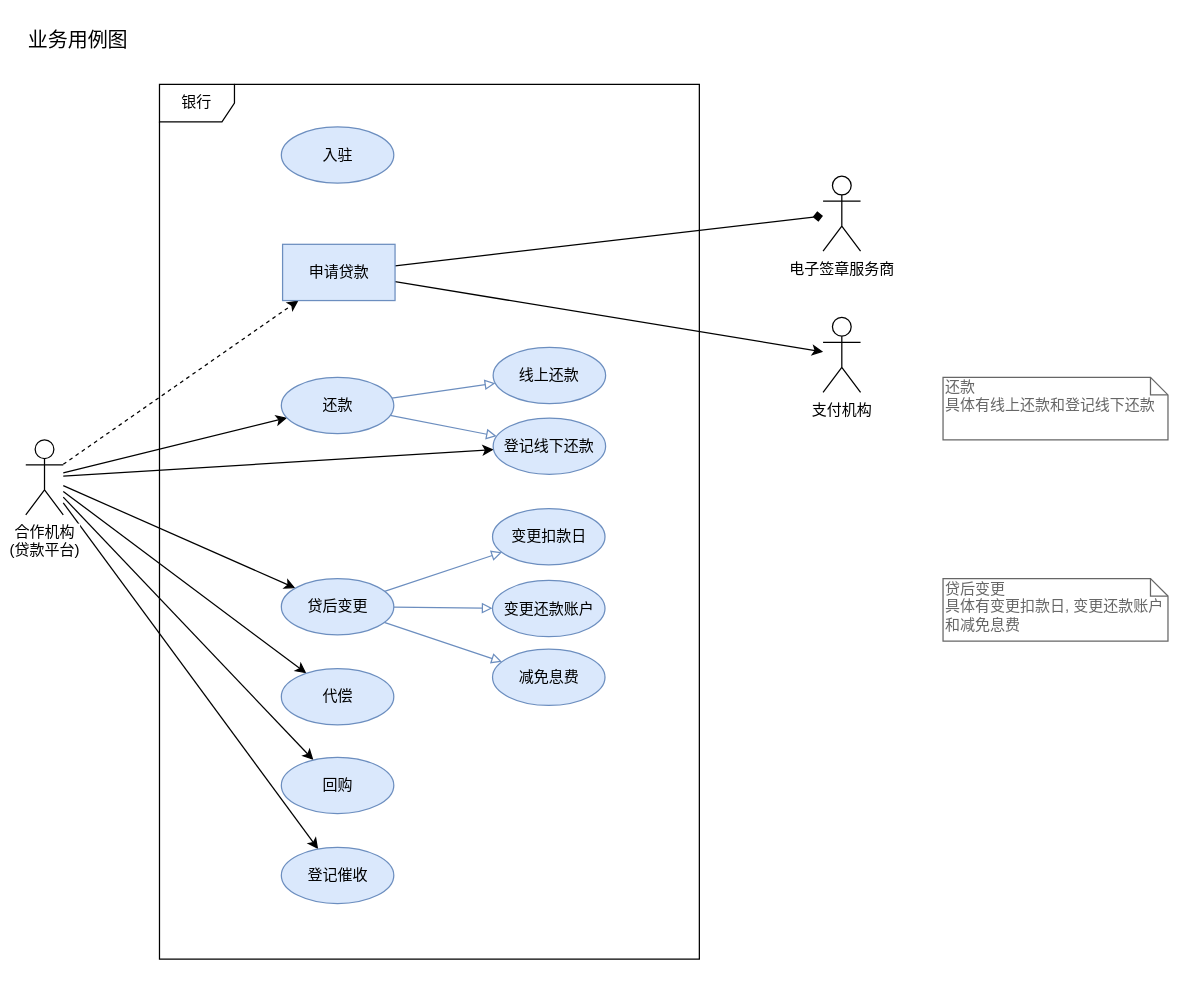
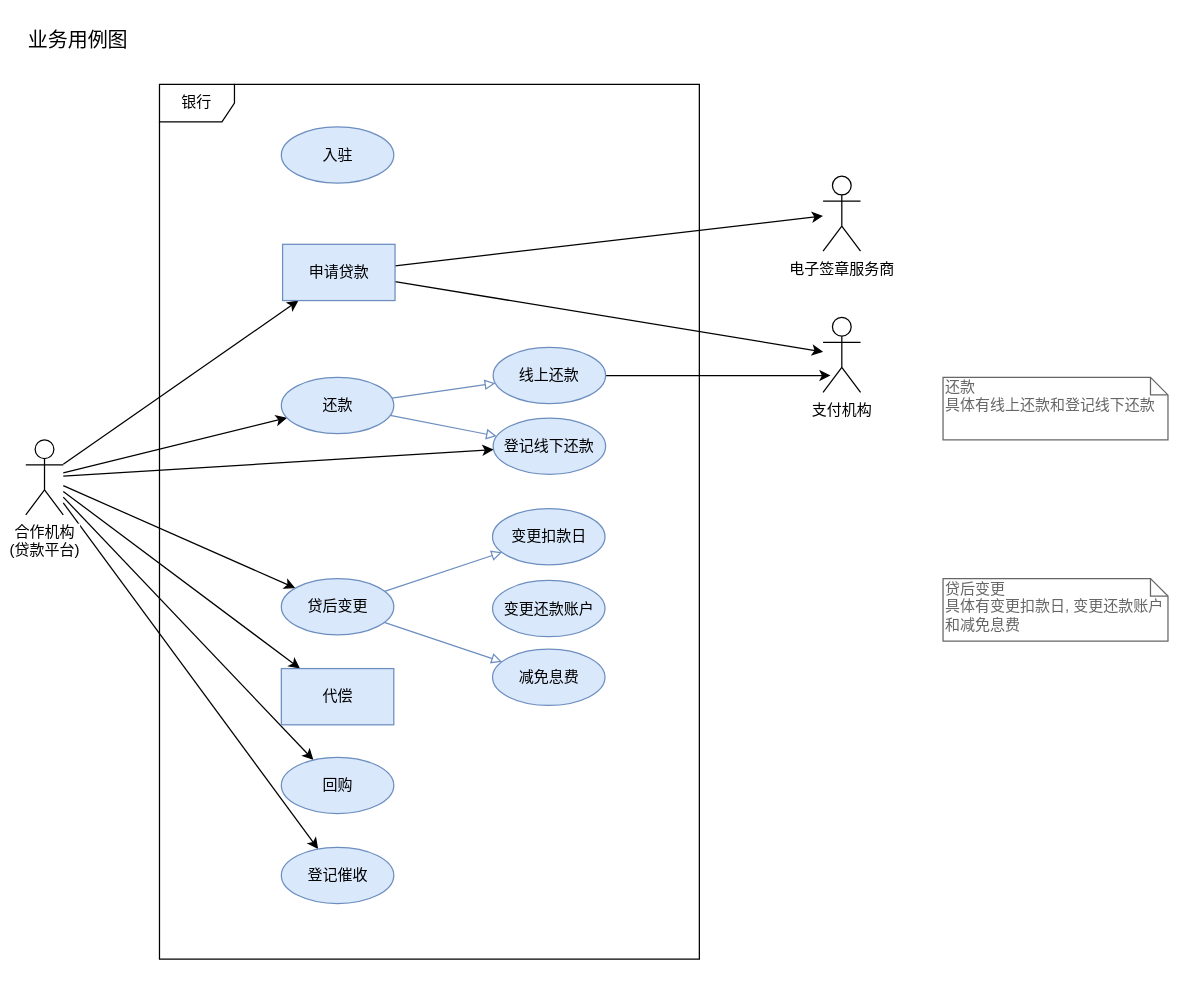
(812, 217) -> (813, 217)
none -> (714, 376)
(178, 384) -> (178, 384)
(438, 608) -> none
(338, 697) -> (338, 697)
